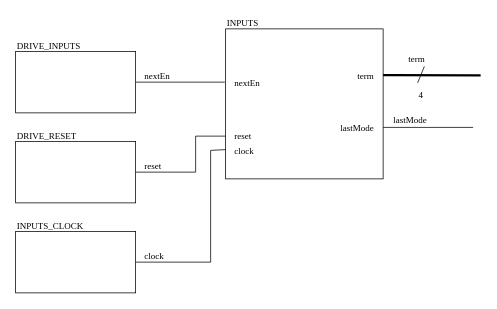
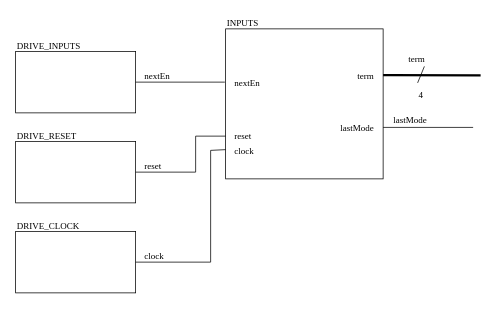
(47, 225) -> (45, 225)
